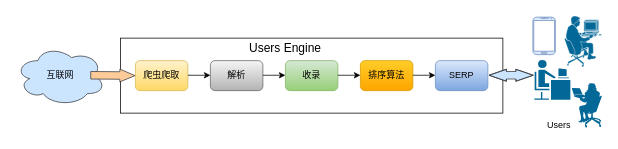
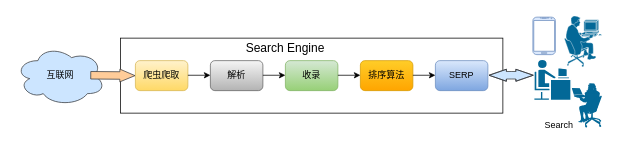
(285, 48) -> (285, 48)
(559, 125) -> (559, 125)
